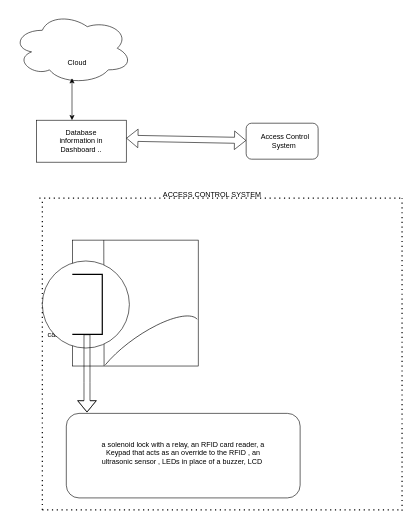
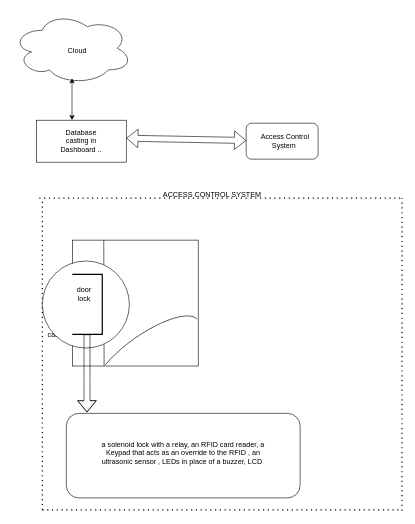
(78, 63) -> (78, 51)
(81, 141) -> (81, 141)
none -> (84, 294)
